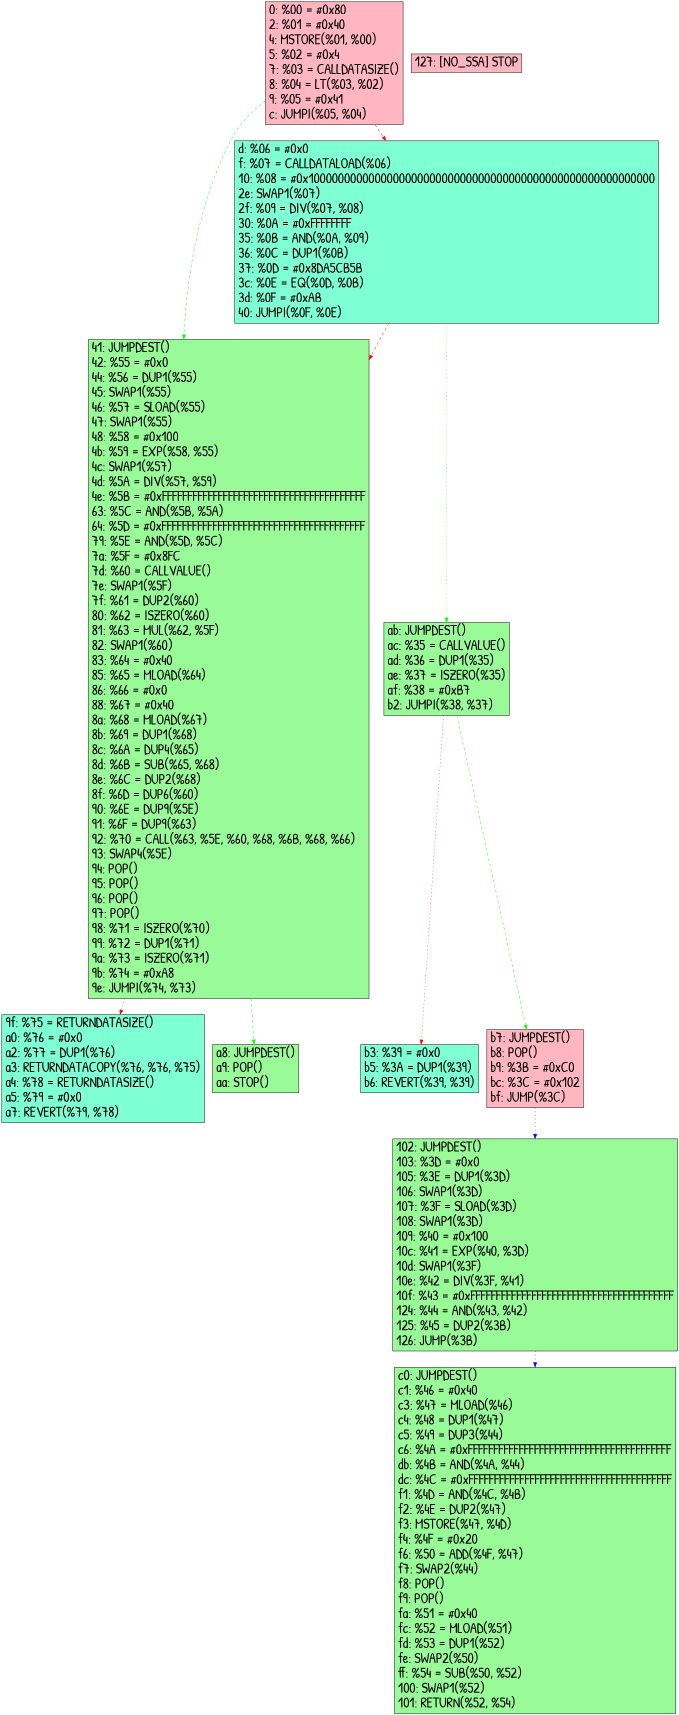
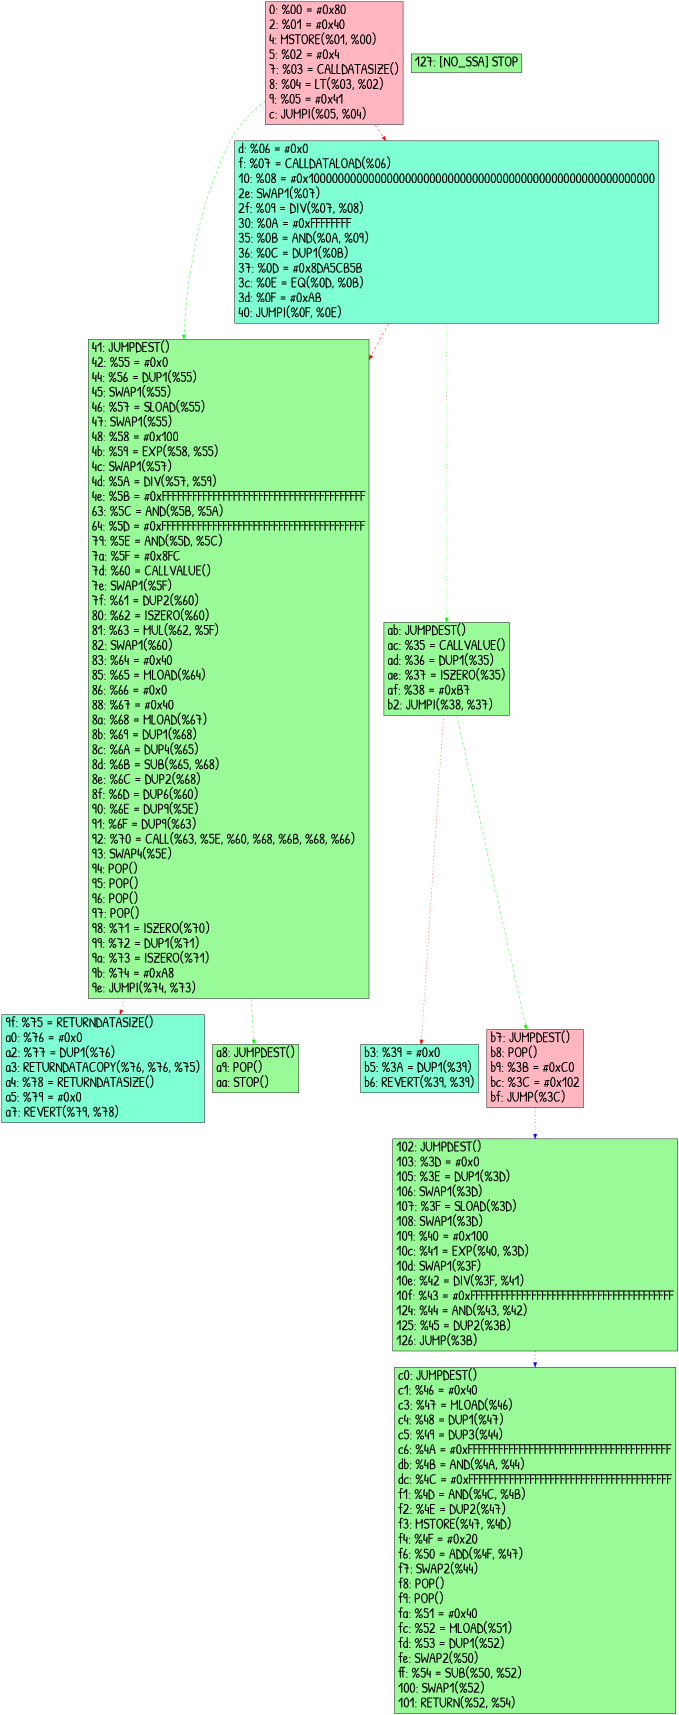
(467, 63) -> (467, 63)
